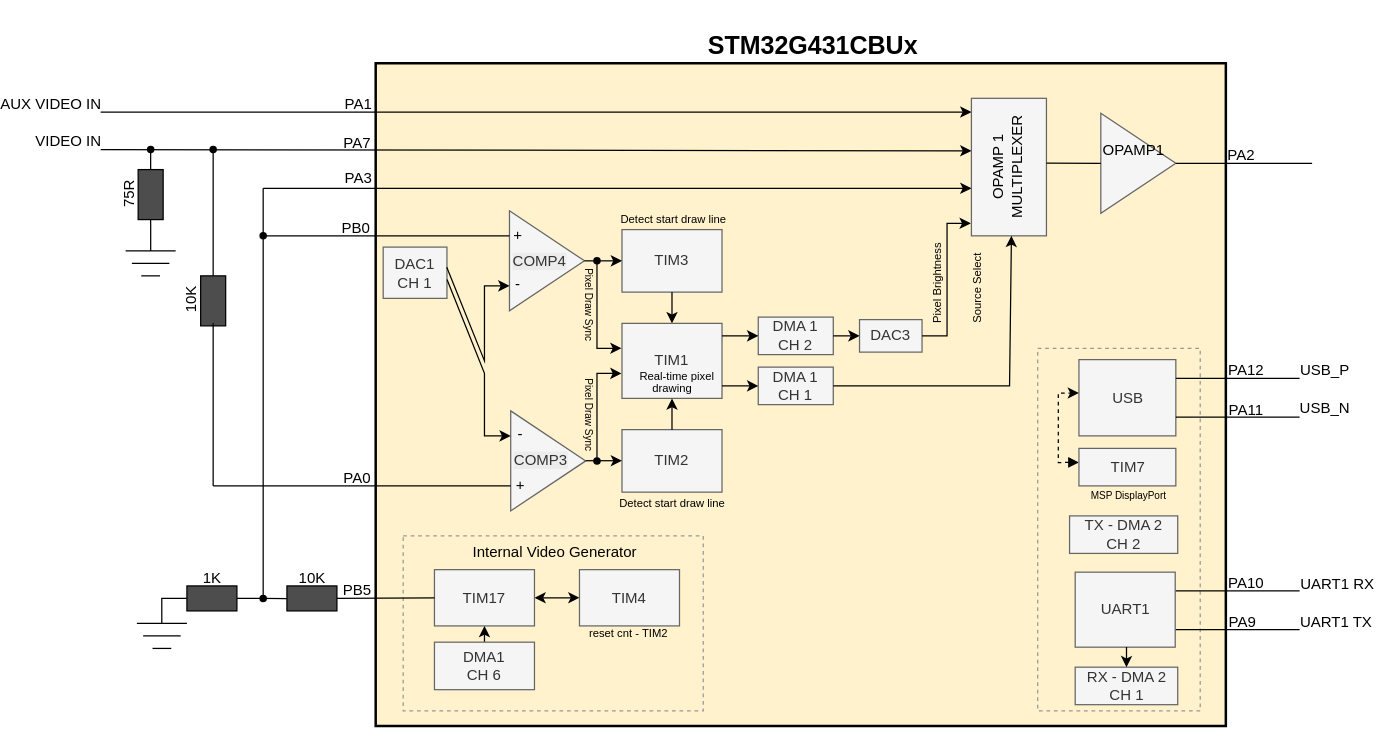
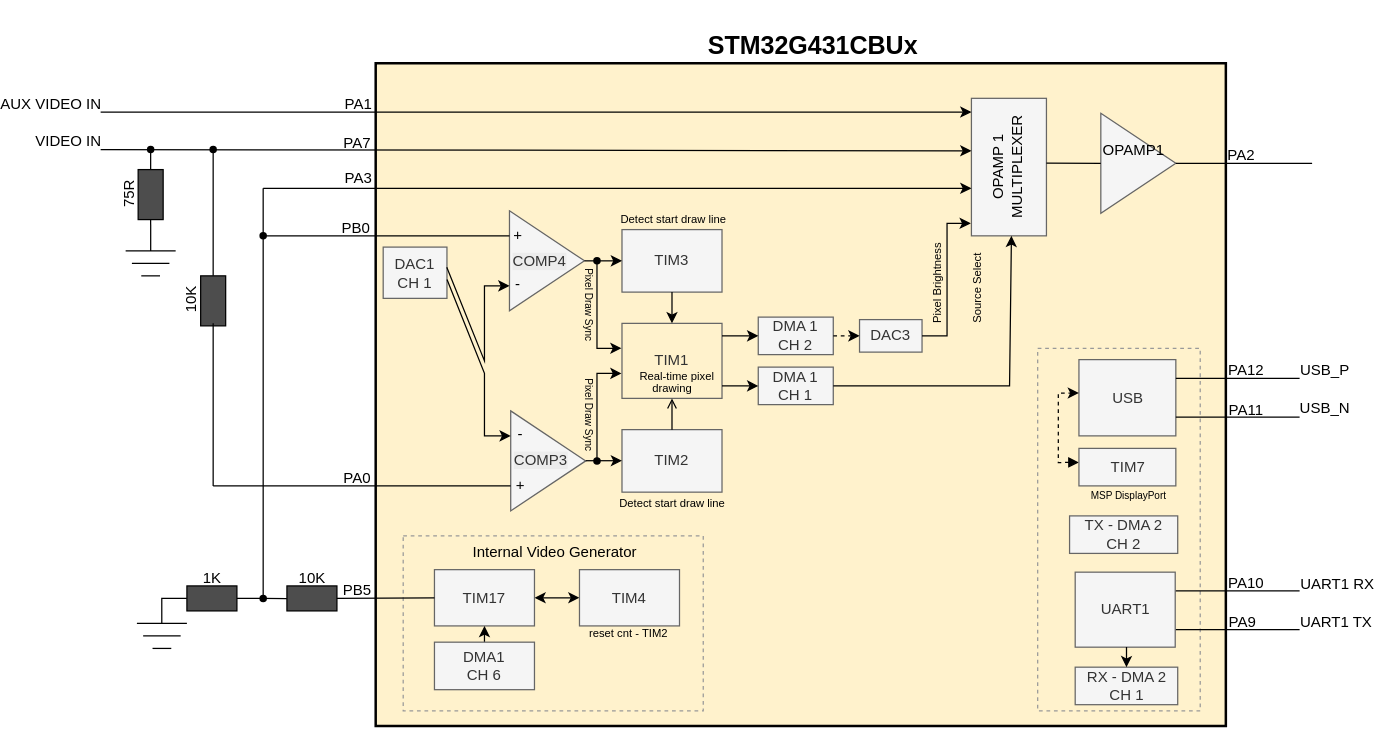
(842, 336) -> (842, 336)
(672, 361) -> (672, 361)
(672, 408) -> (672, 406)
